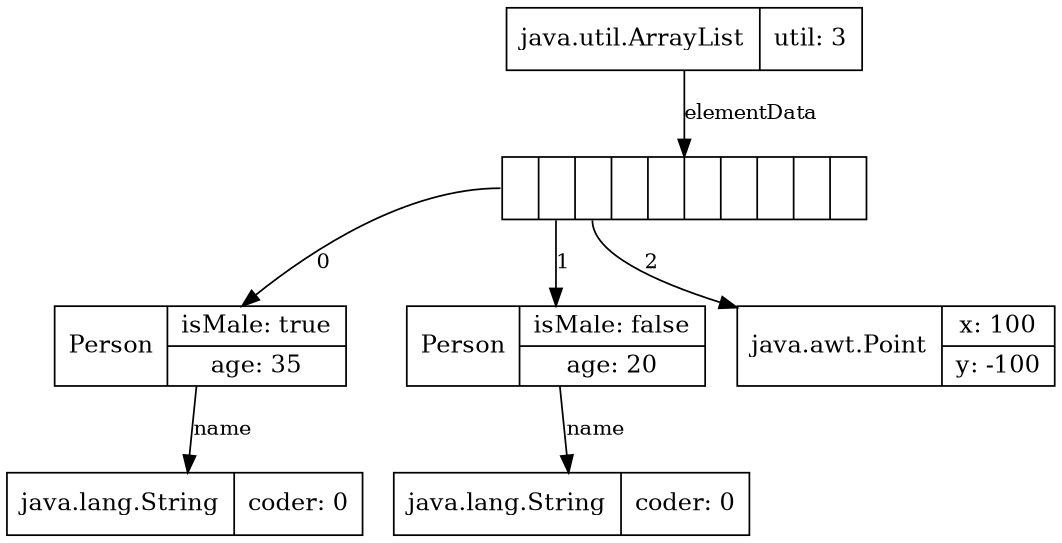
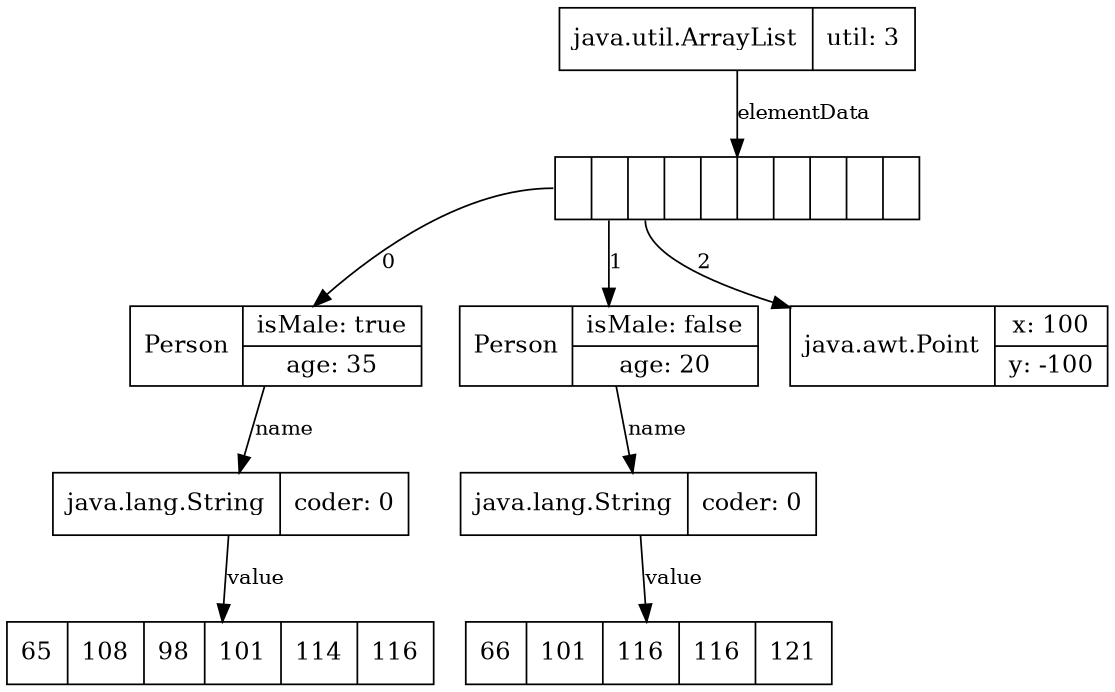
none -> (220, 653)
none -> (649, 653)
